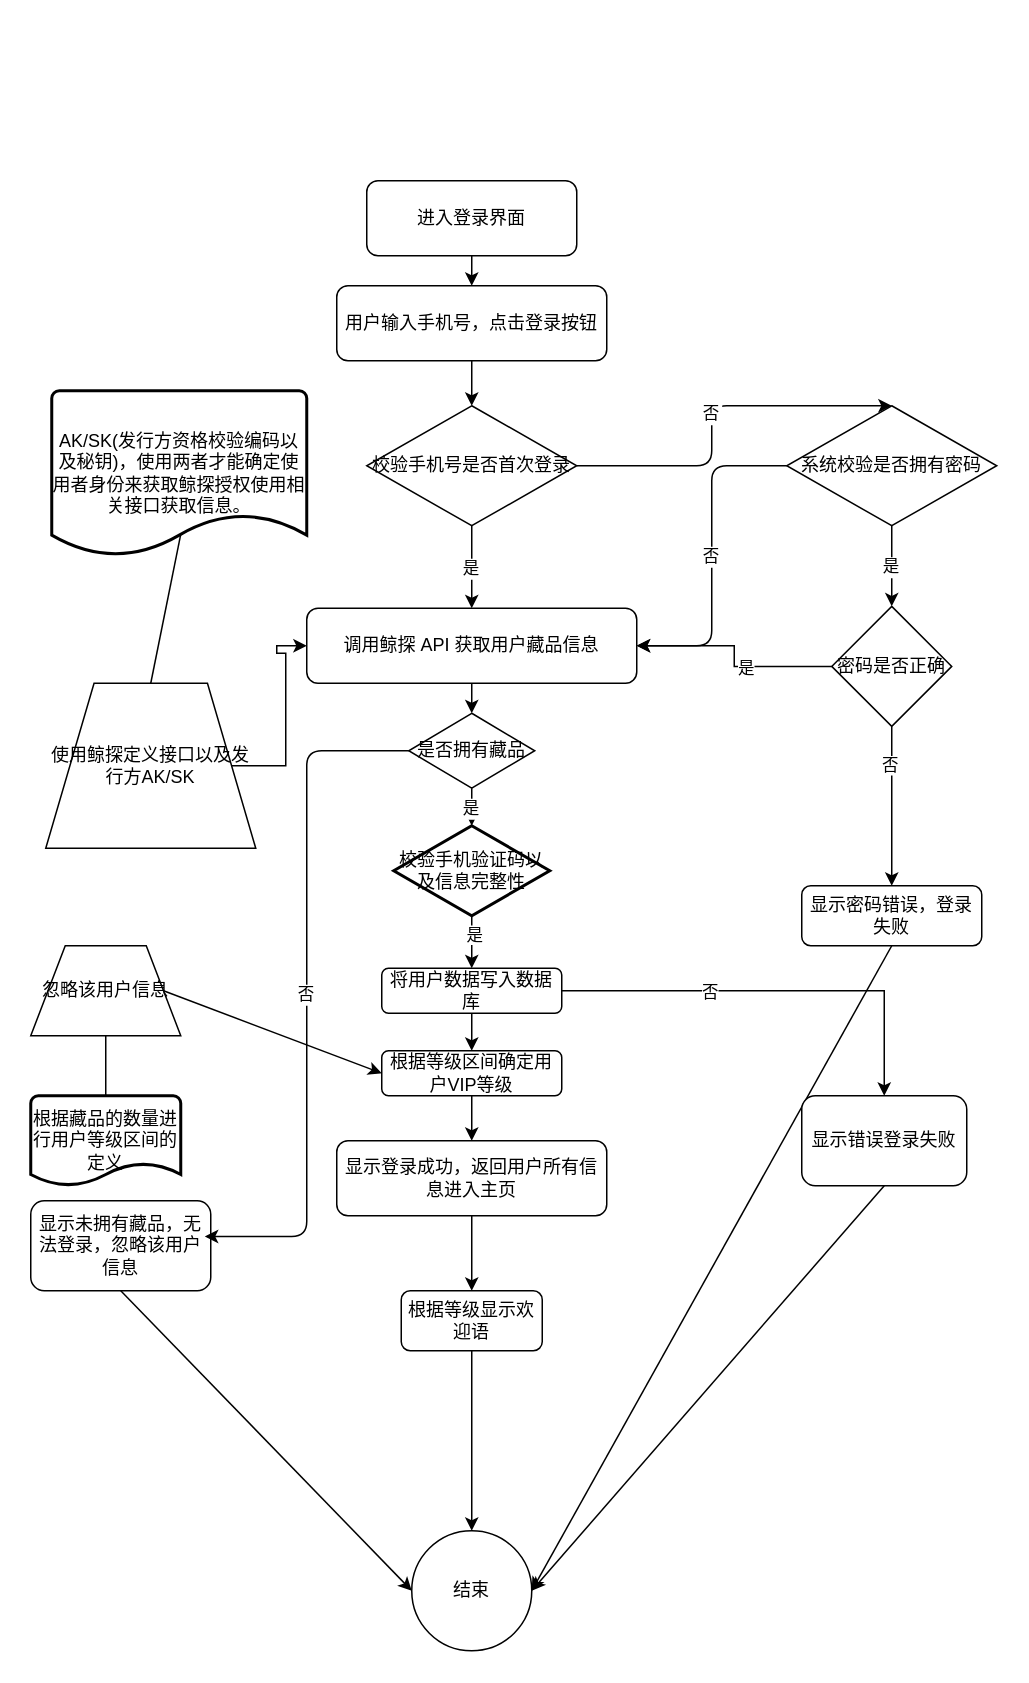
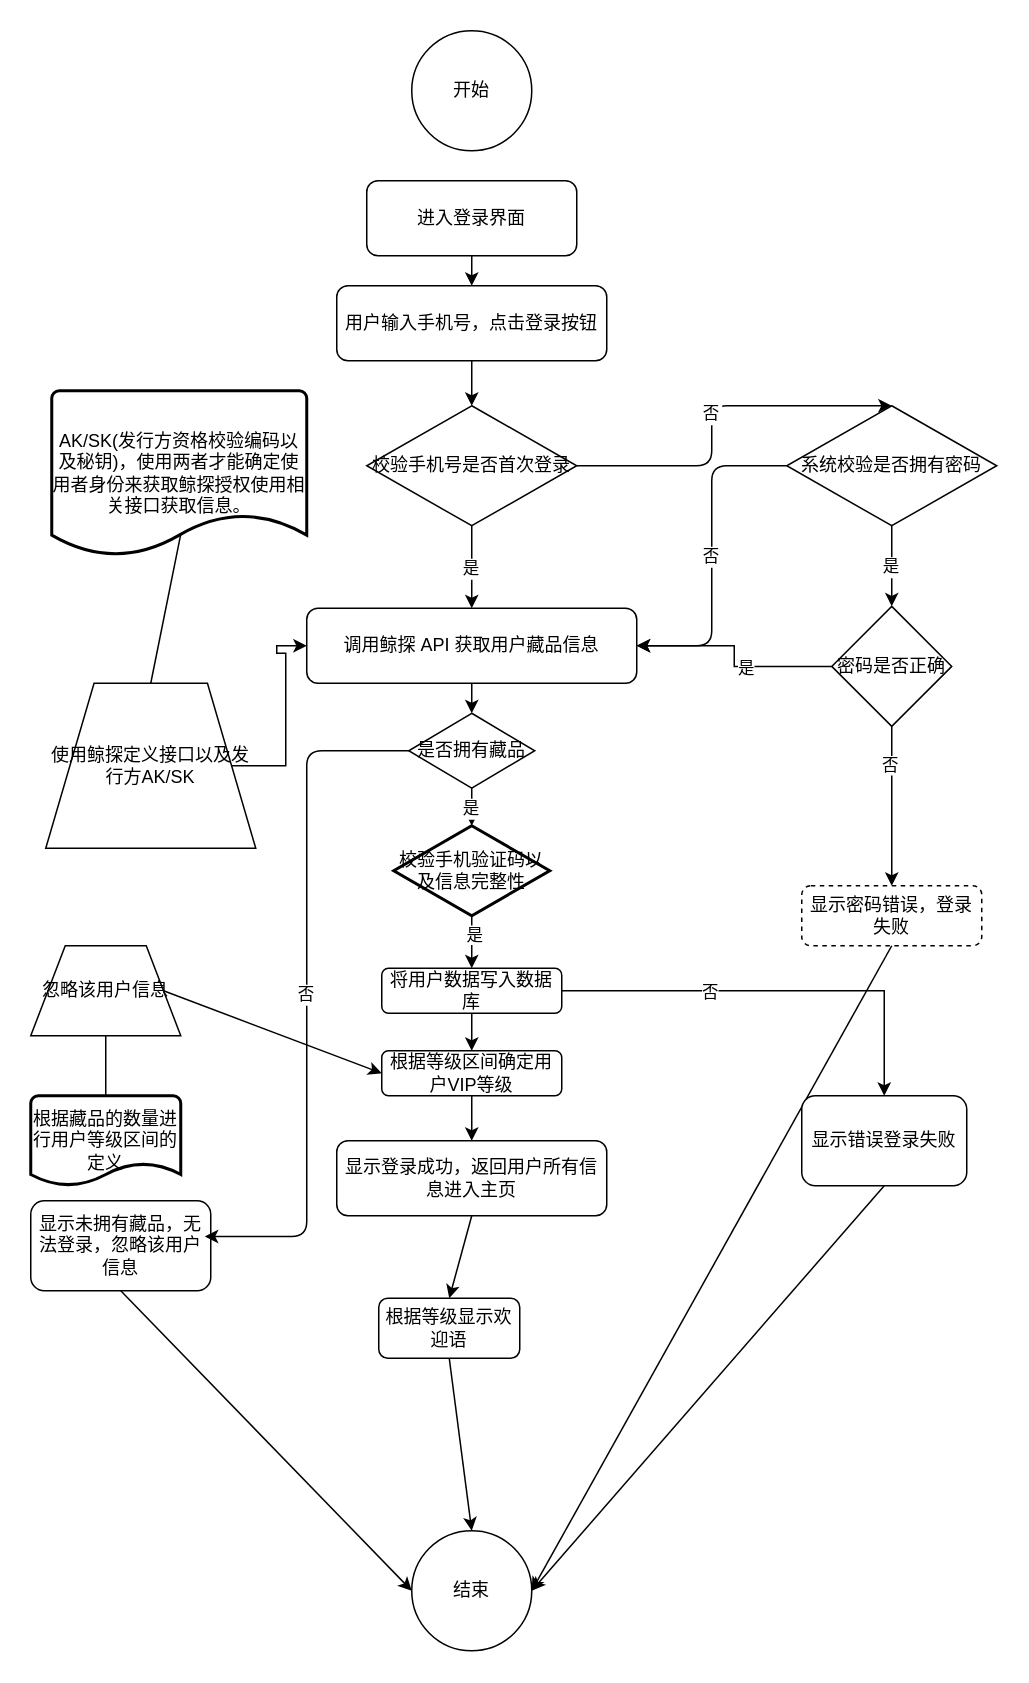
none -> (472, 91)
(892, 916) -> (892, 916)
(472, 1321) -> (449, 1328)
